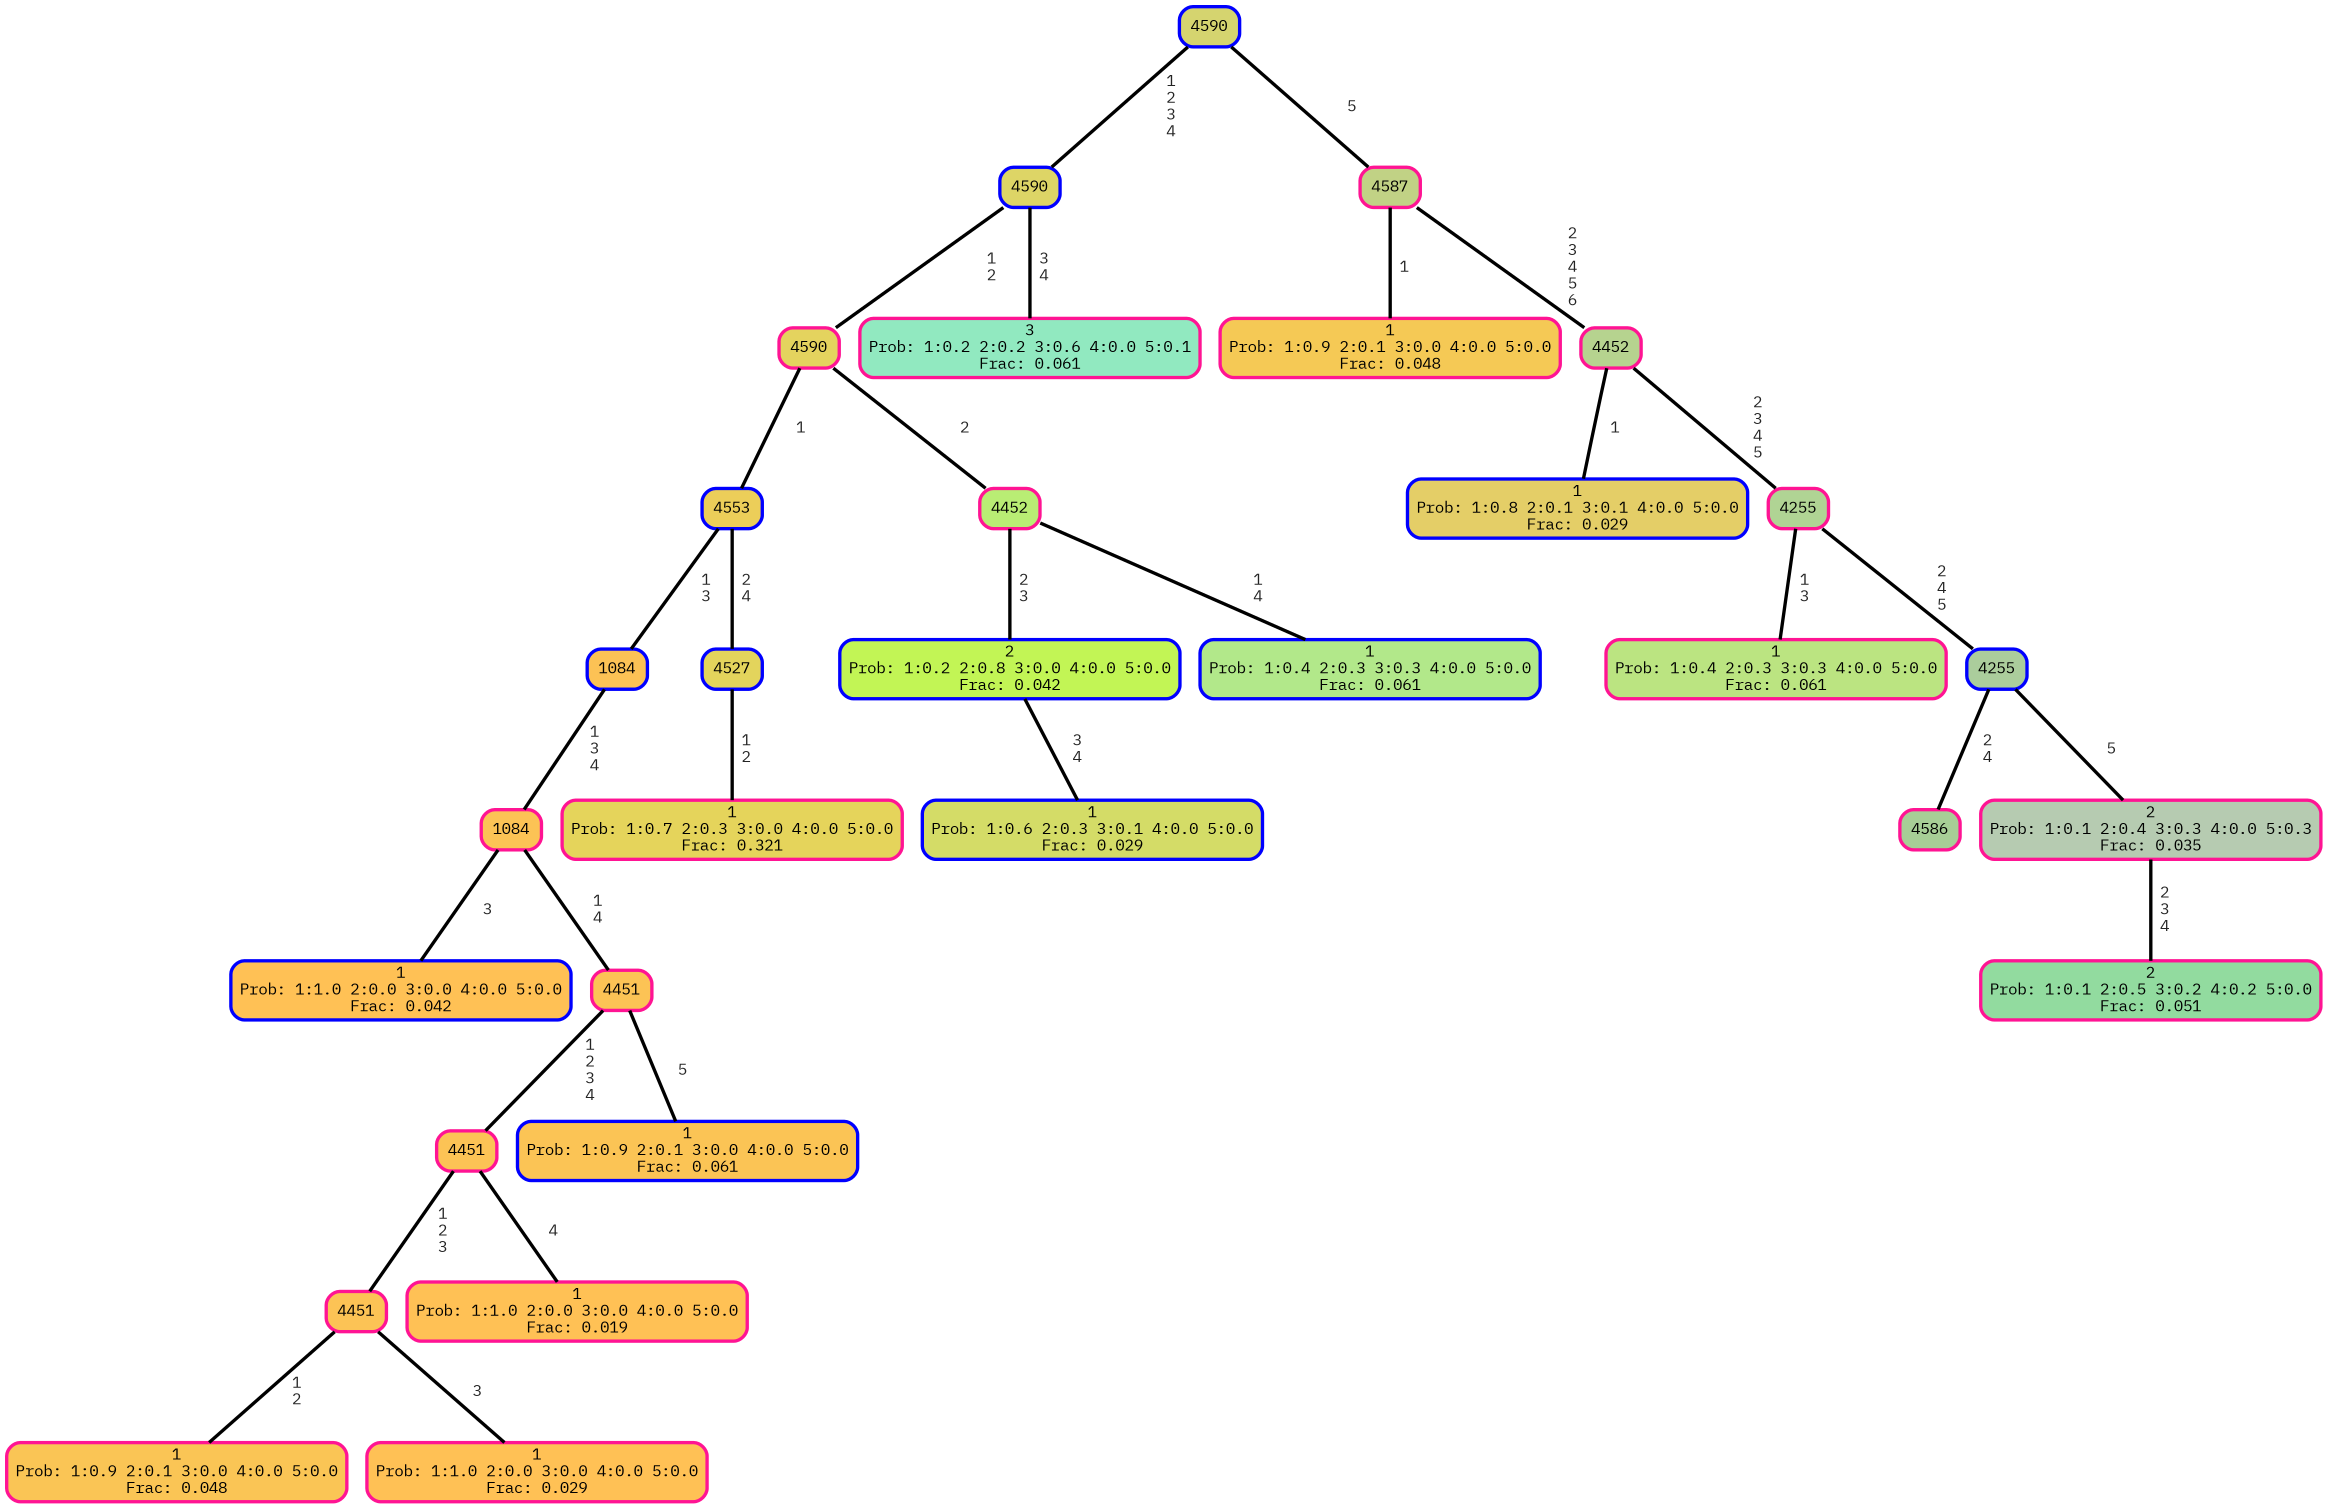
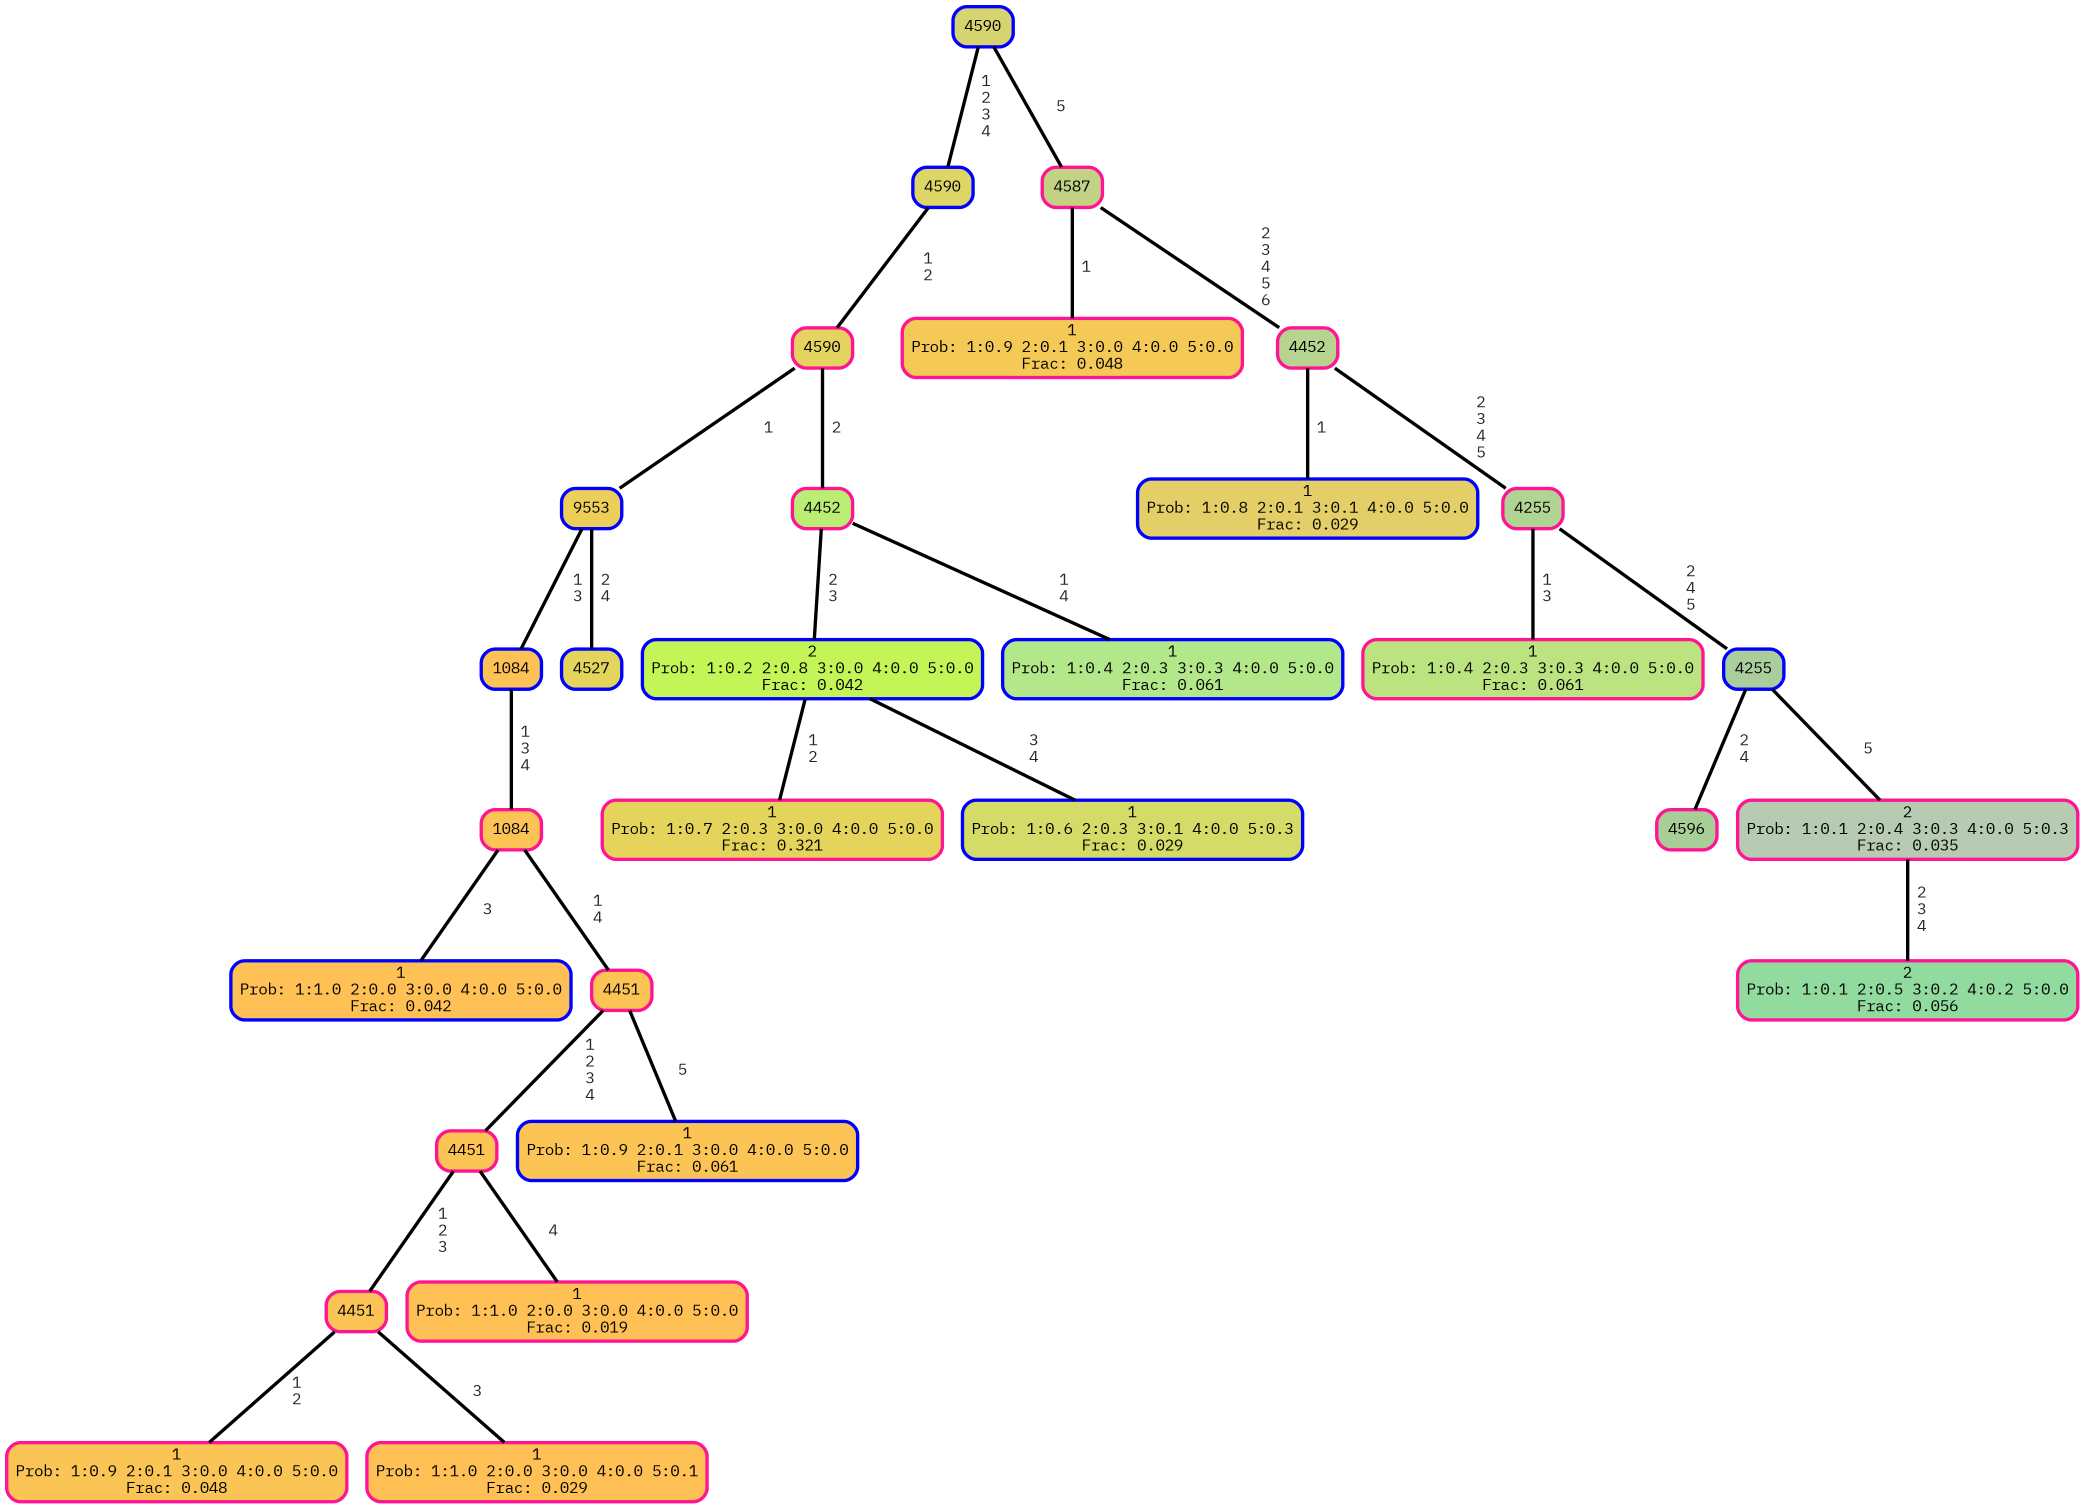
(1030, 348) -> none
(732, 509) -> (592, 509)
(732, 745) -> (792, 750)
(1092, 830) -> (1133, 830)
(1930, 830) -> (1687, 830)
(2151, 990) -> (1908, 990)
(537, 1472) -> (537, 1472)
